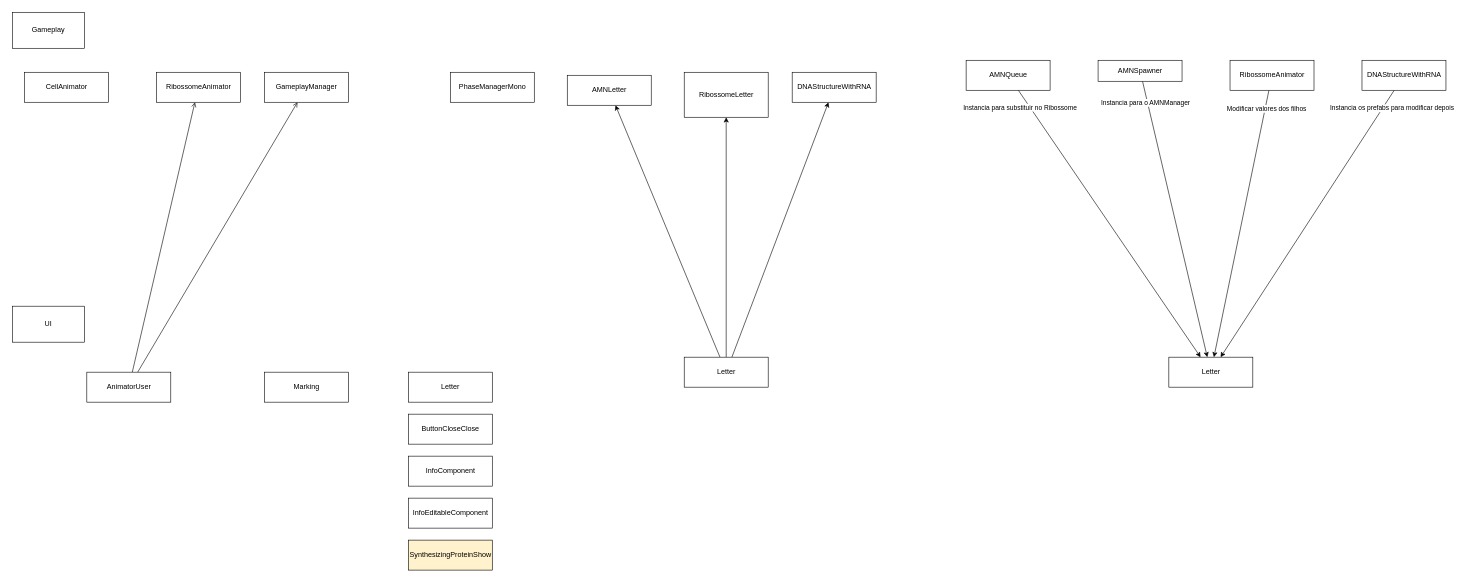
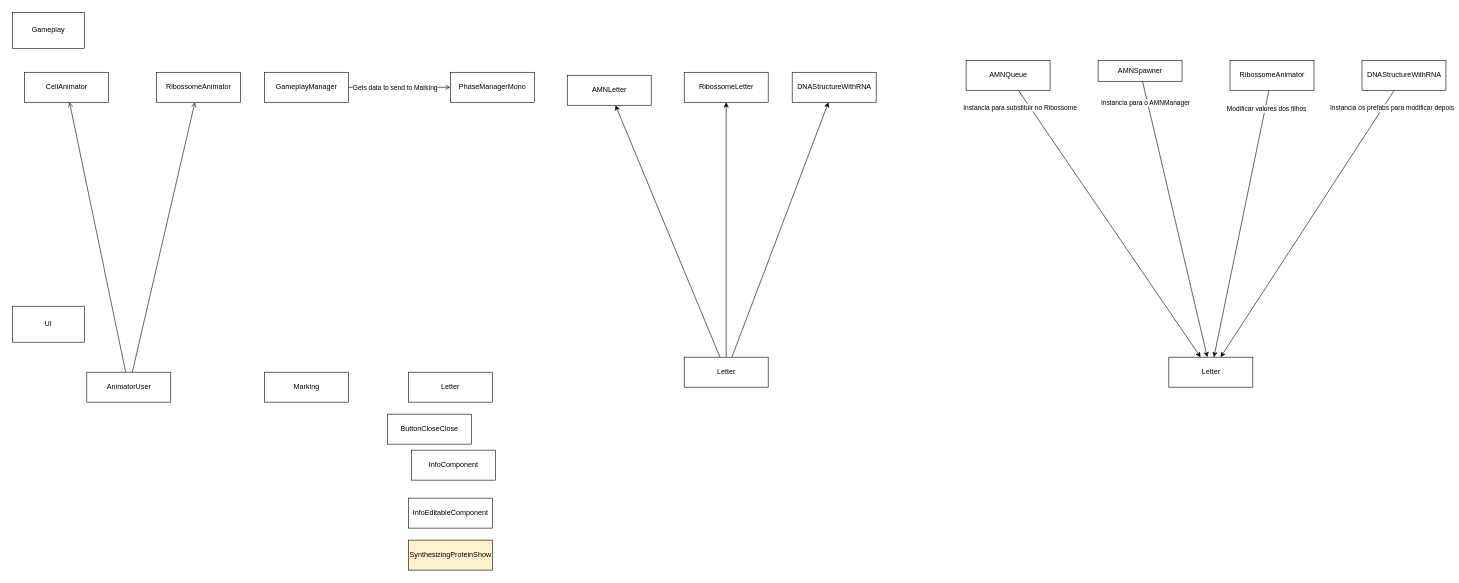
none -> (399, 87)
(726, 95) -> (726, 87)
(217, 238) -> (98, 238)
(450, 429) -> (429, 429)
(450, 471) -> (453, 465)
